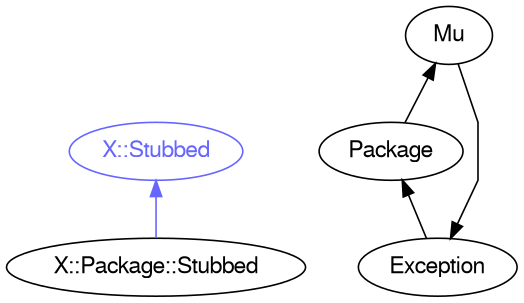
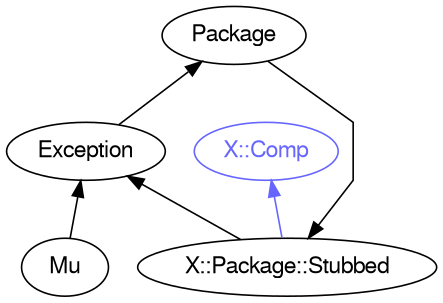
(417, 100) -> (353, 127)
(156, 151) -> (266, 151)
none -> (191, 212)
